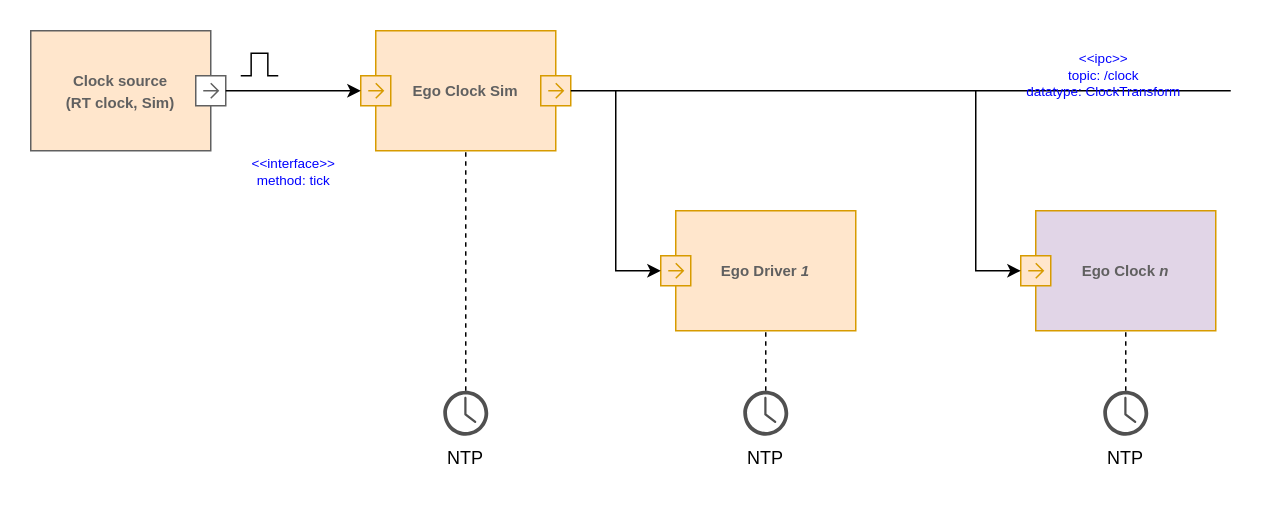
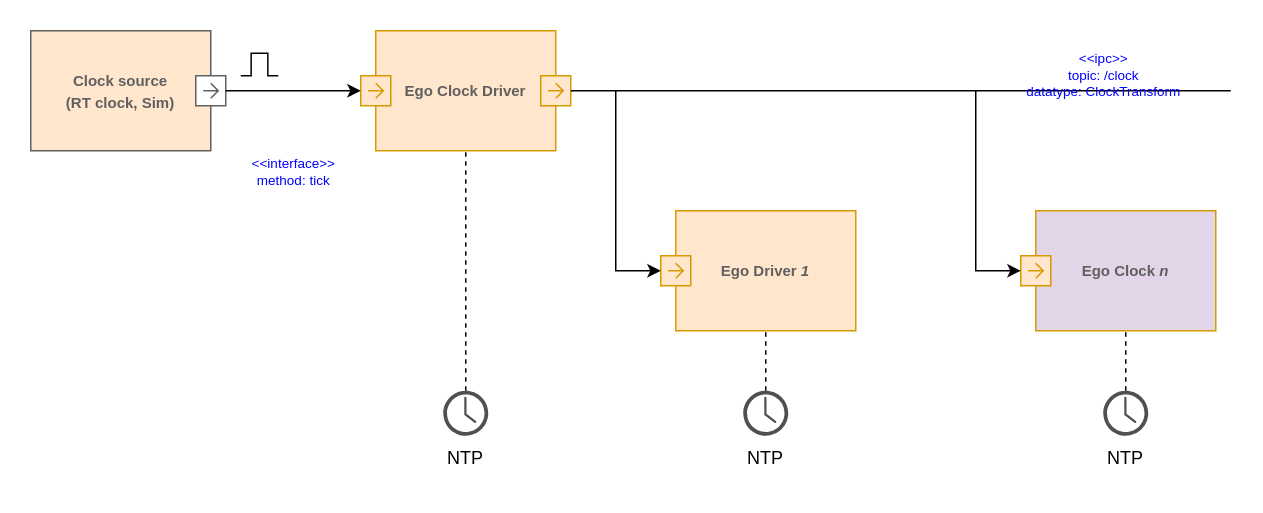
(466, 91) -> (466, 91)
